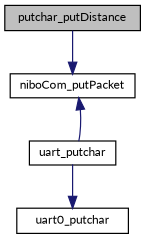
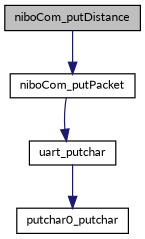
(73, 18) -> (73, 18)
(81, 126) -> (65, 113)
(73, 221) -> (73, 221)
